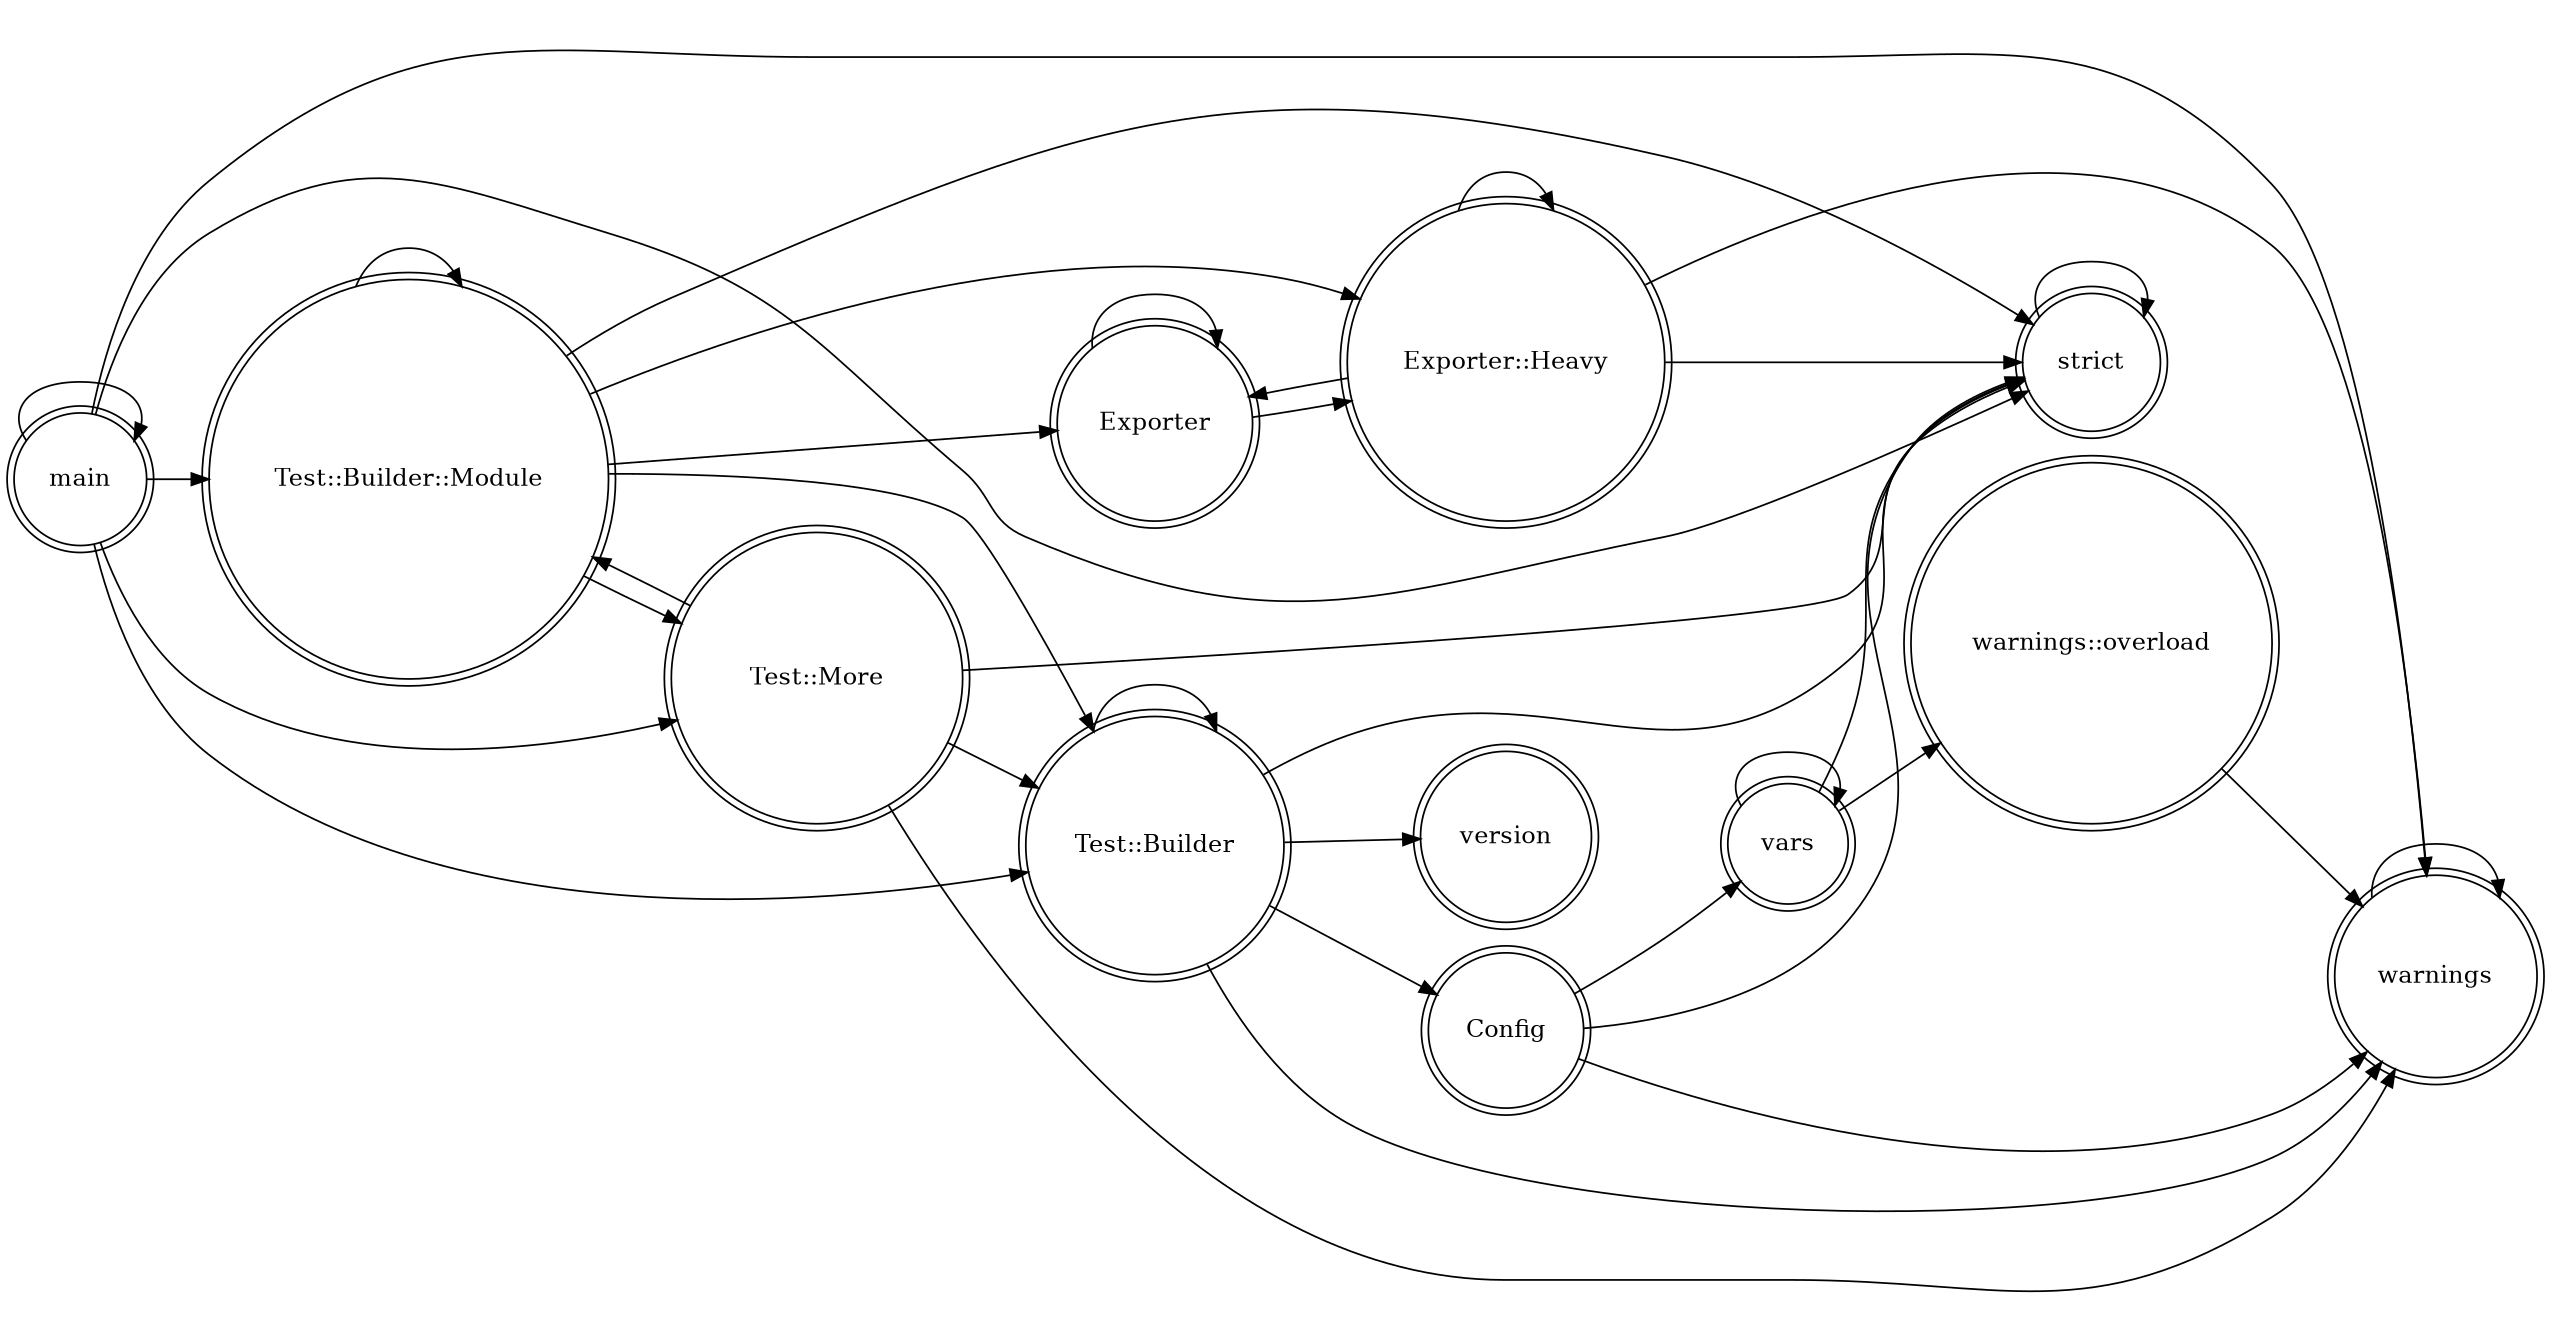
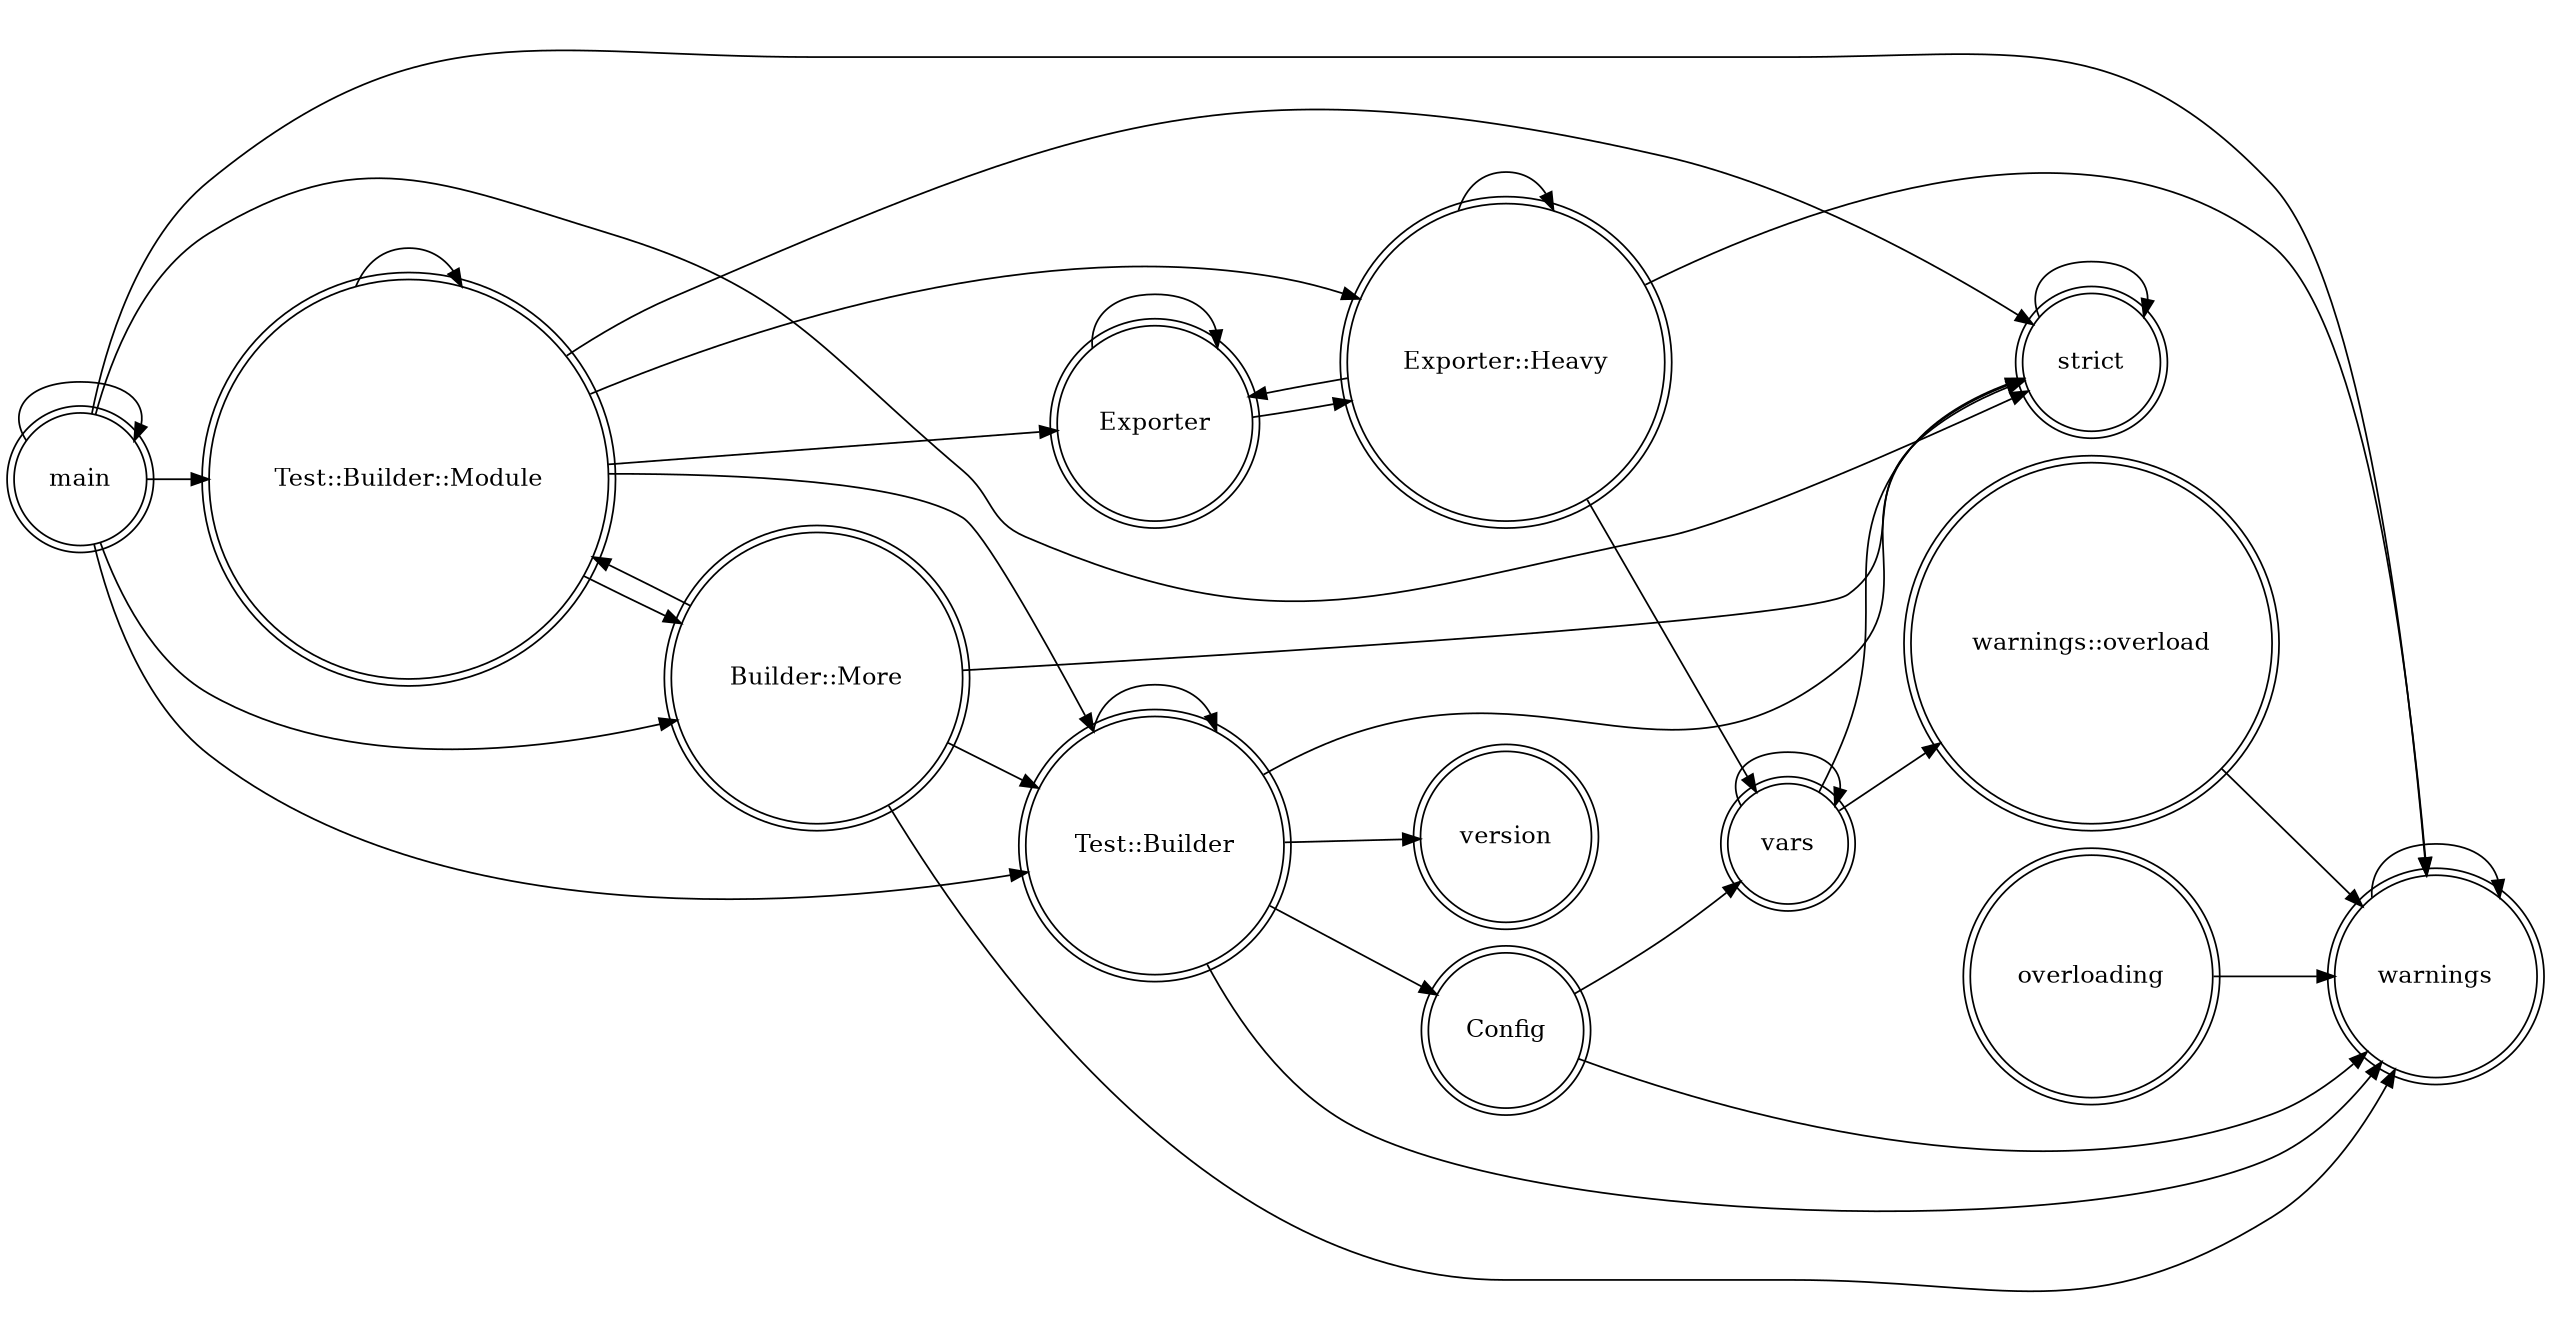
(1835, 362) -> (1667, 638)
(817, 678) -> (817, 678)
(1898, 795) -> none
none -> (2092, 976)
